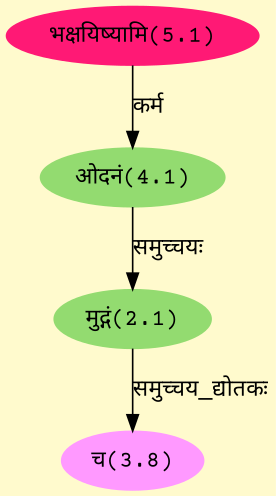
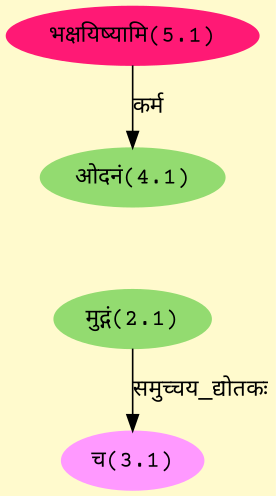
(133, 240) -> none
(133, 461) -> (133, 461)
